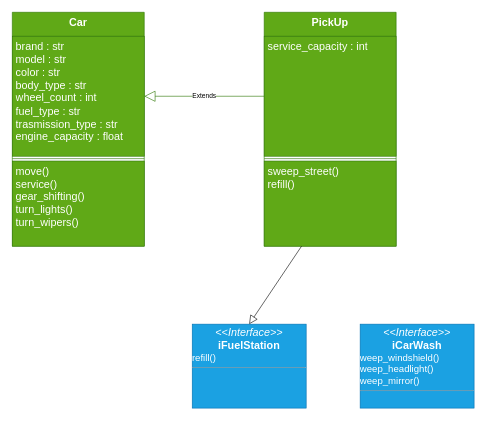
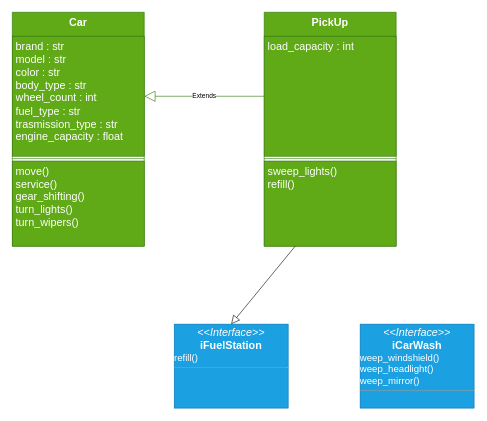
(307, 45) -> (301, 45)
(296, 174) -> (294, 174)
(249, 366) -> (231, 366)
